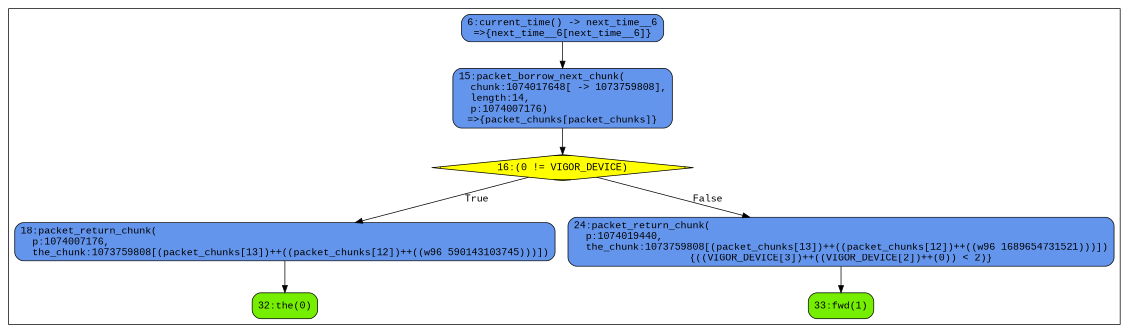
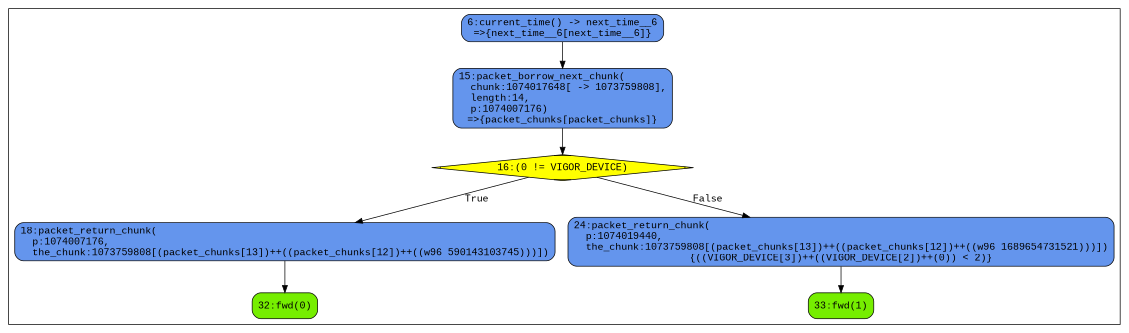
(285, 306) -> (285, 306)
